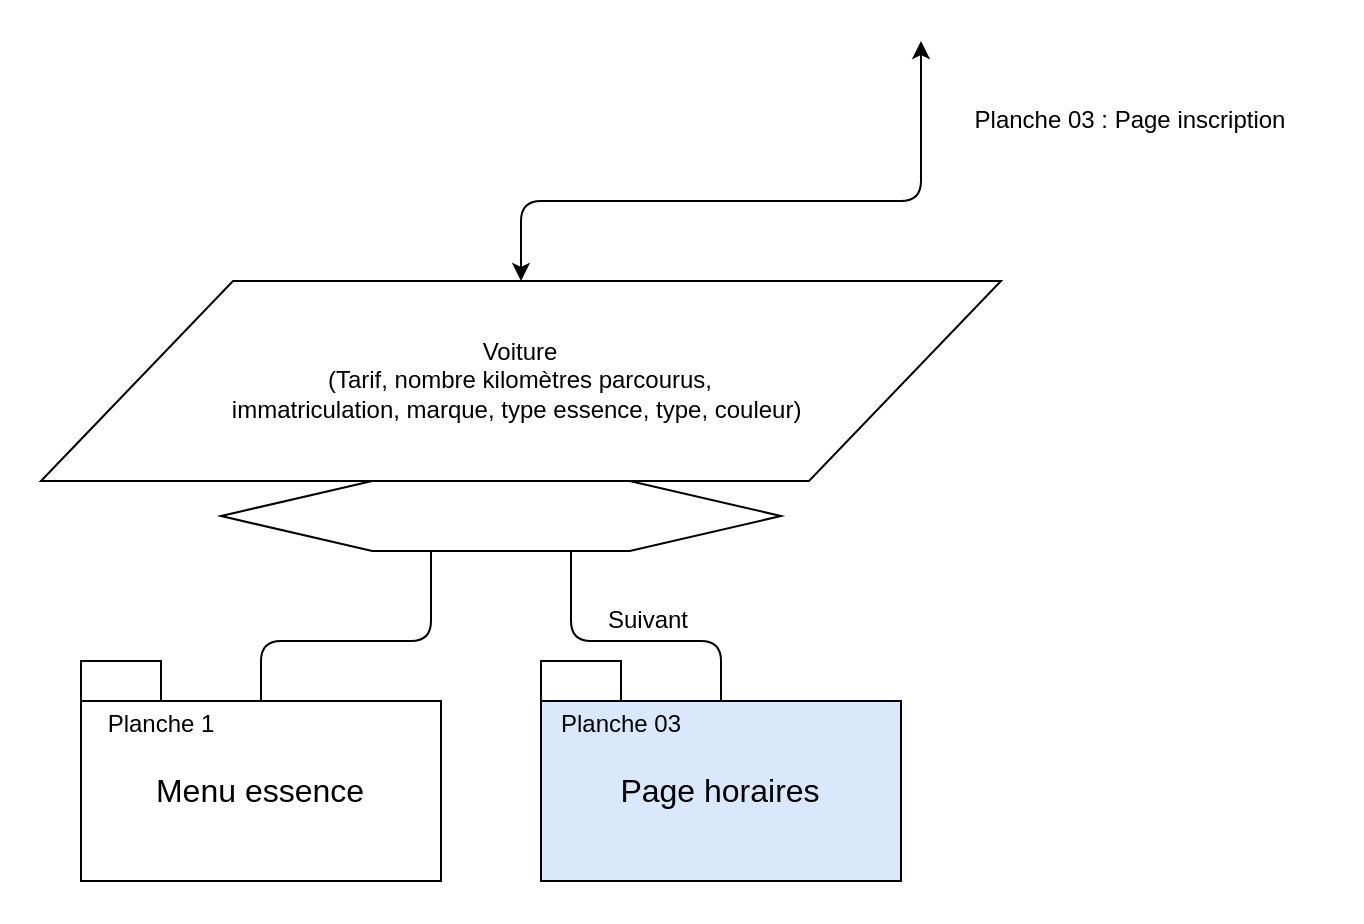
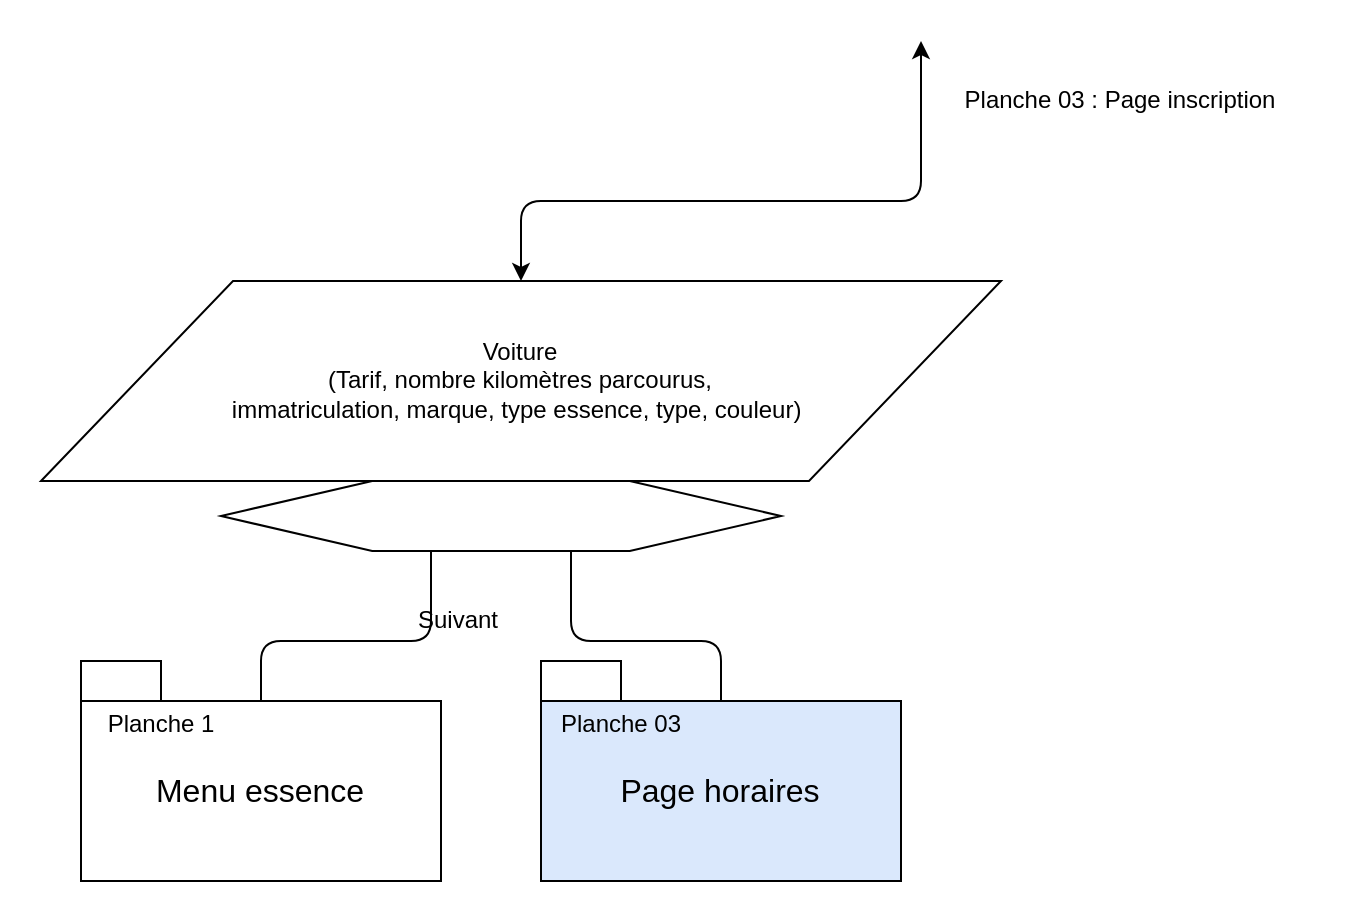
(1131, 121) -> (1121, 101)
(649, 621) -> (459, 621)
